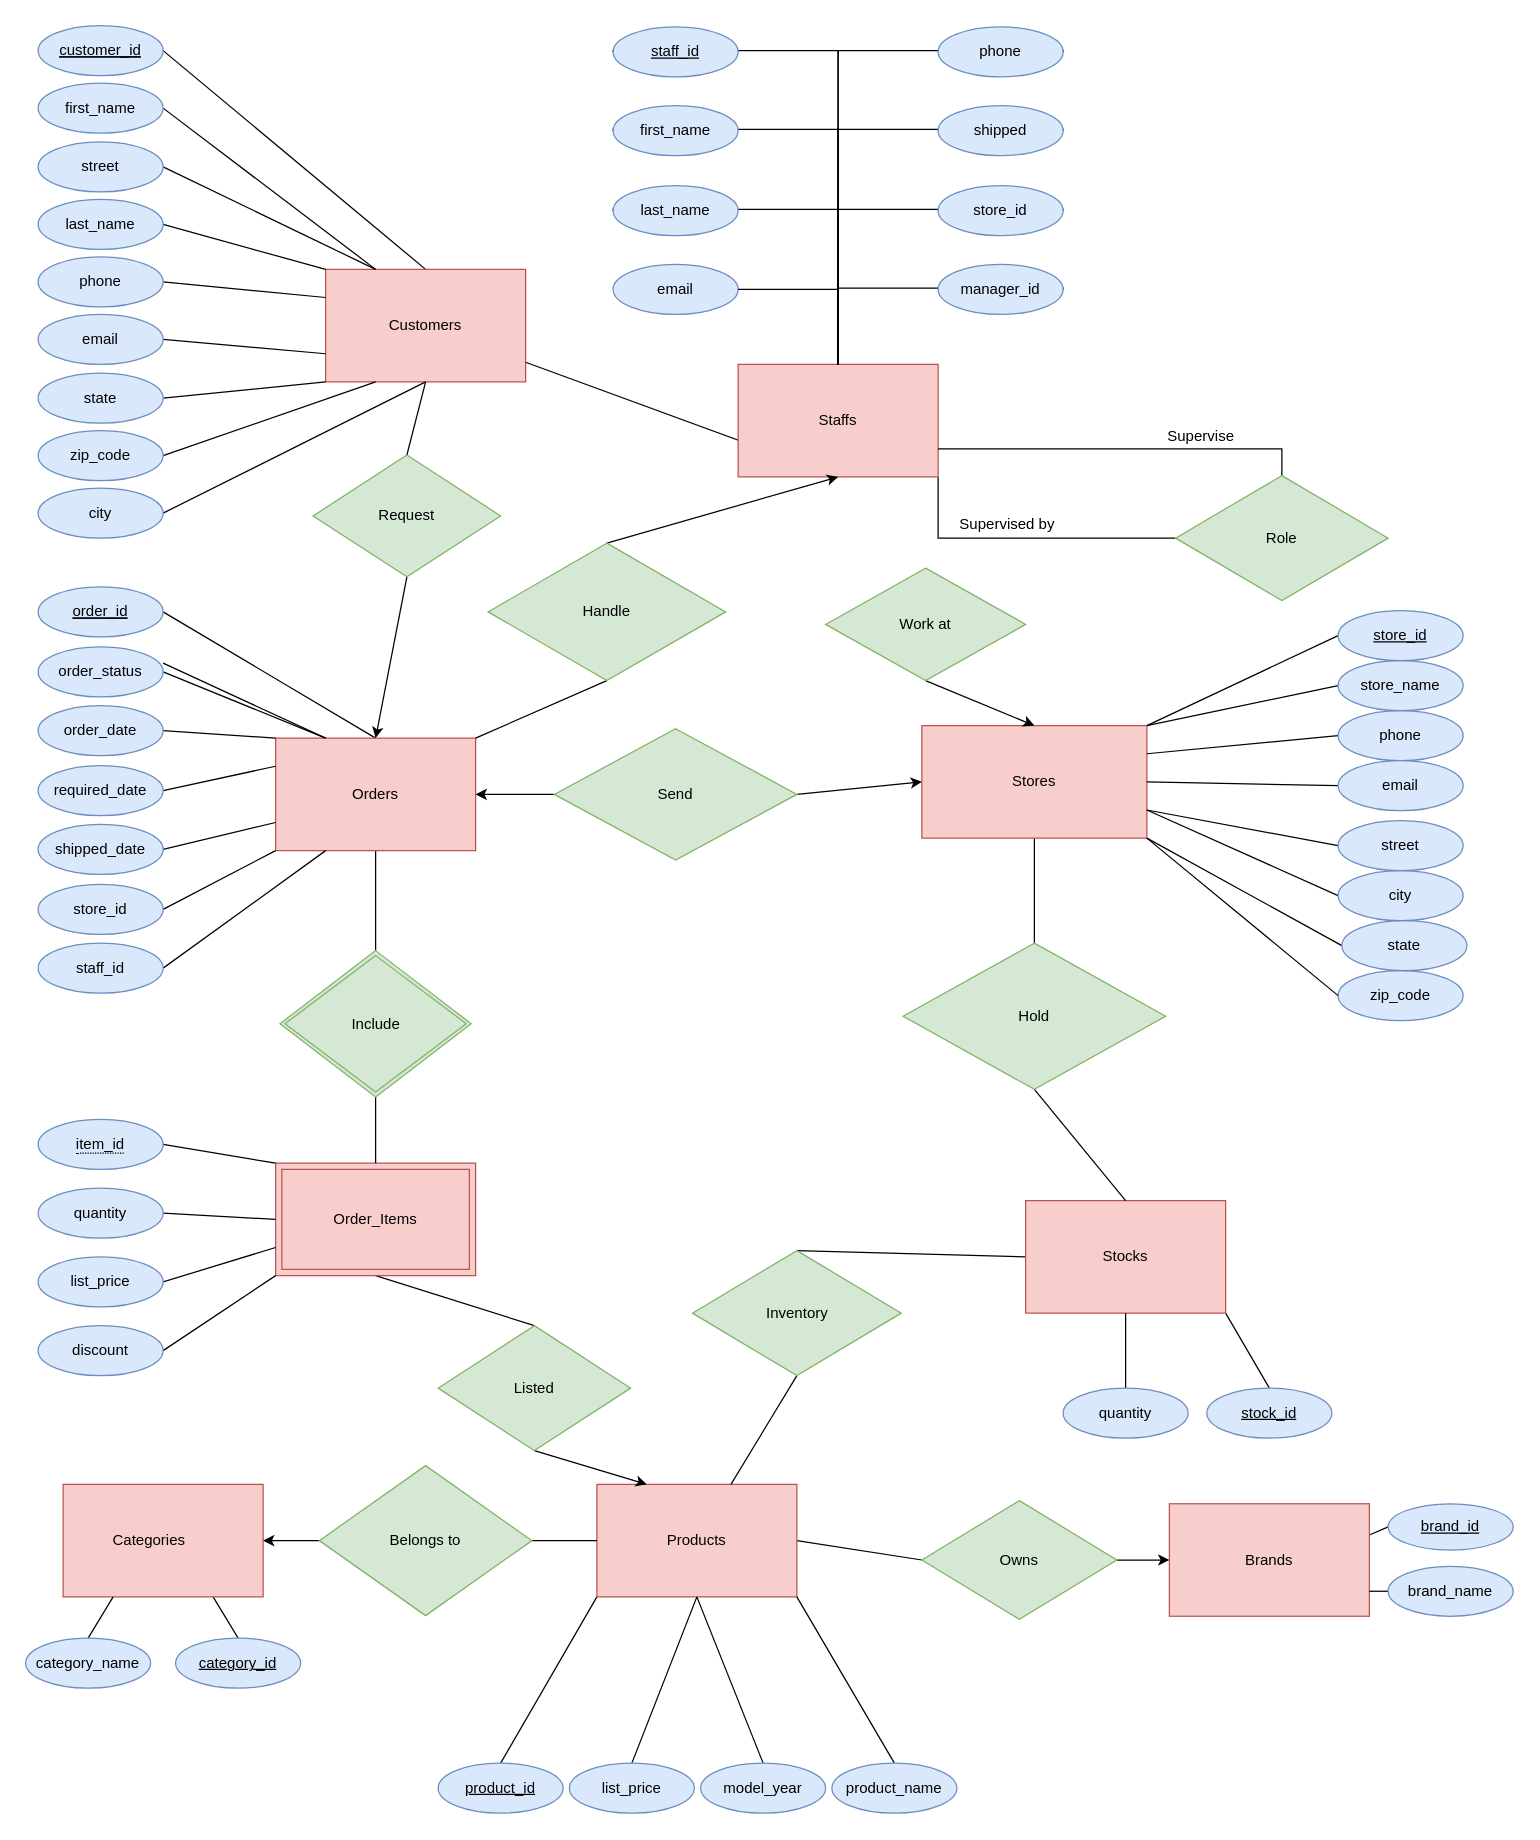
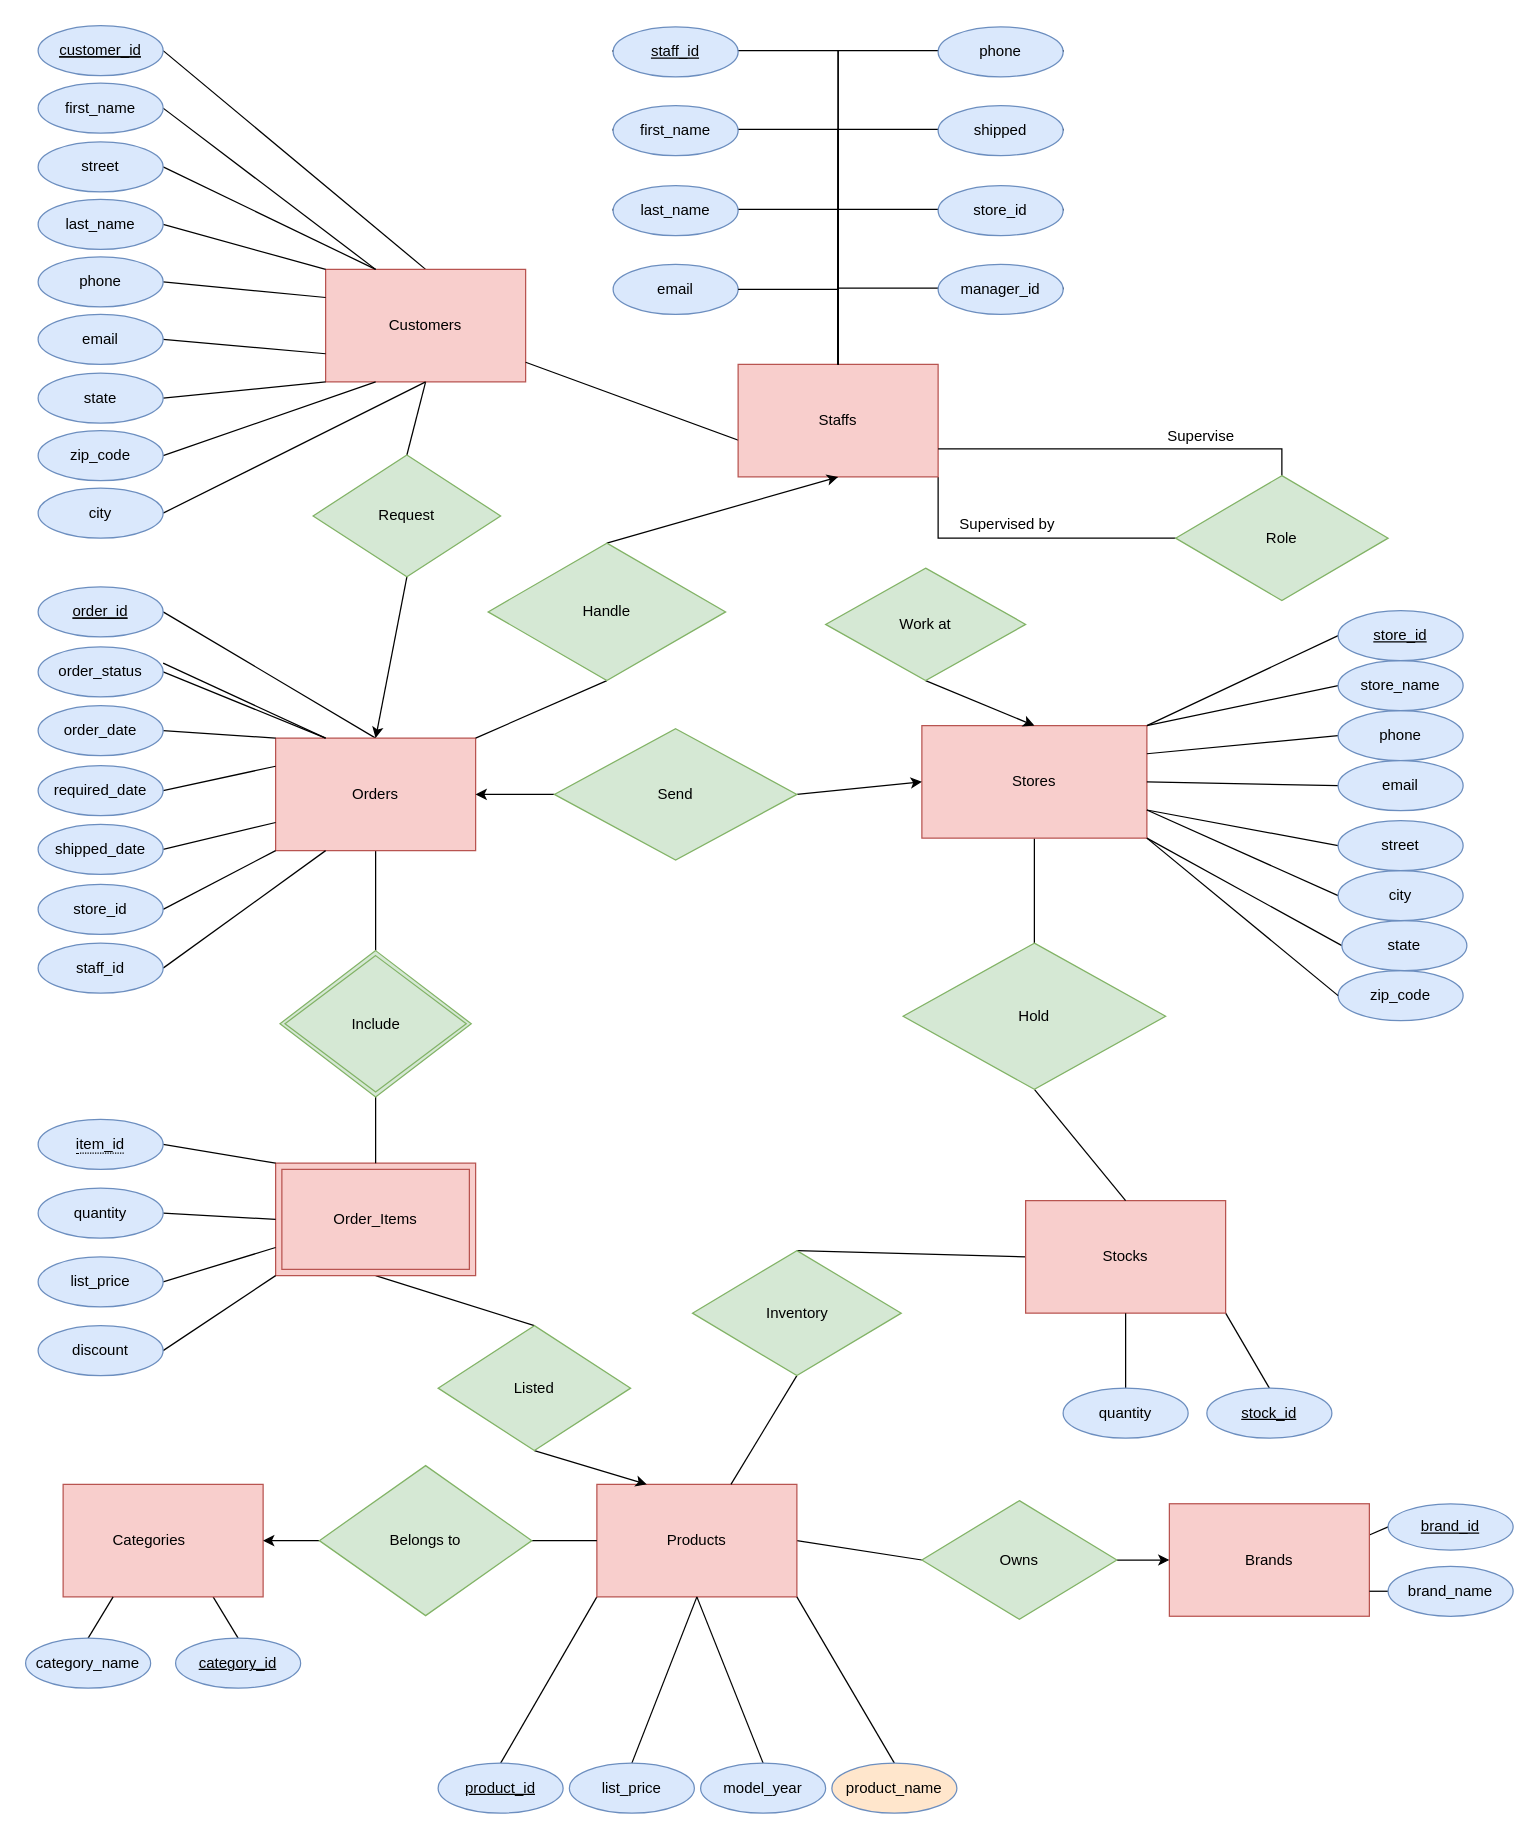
(894, 1788) -> (894, 1788)
